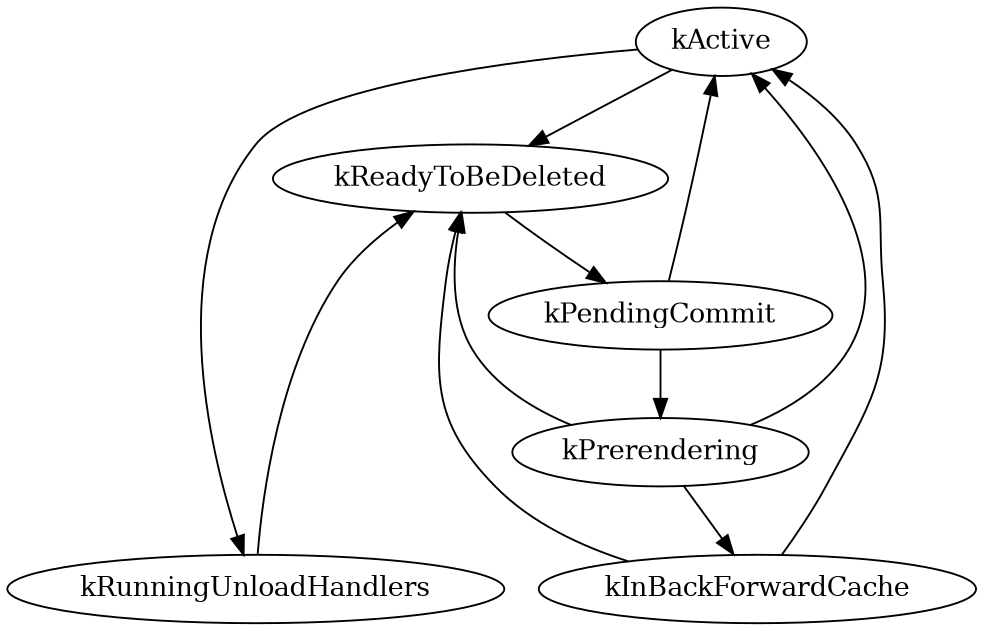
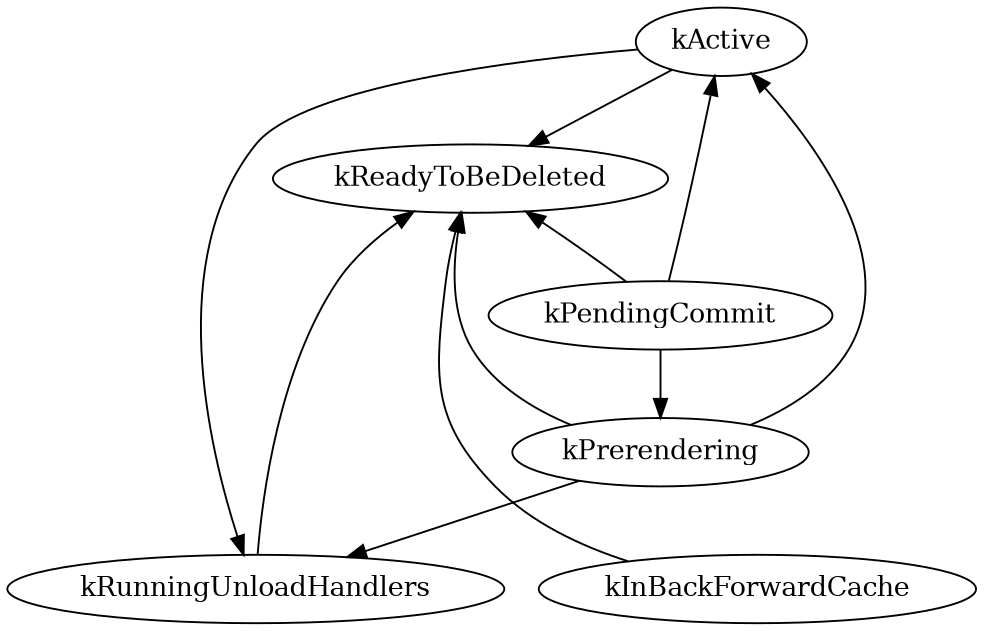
(547, 243) -> (585, 251)
(885, 313) -> none
(703, 513) -> (472, 516)
